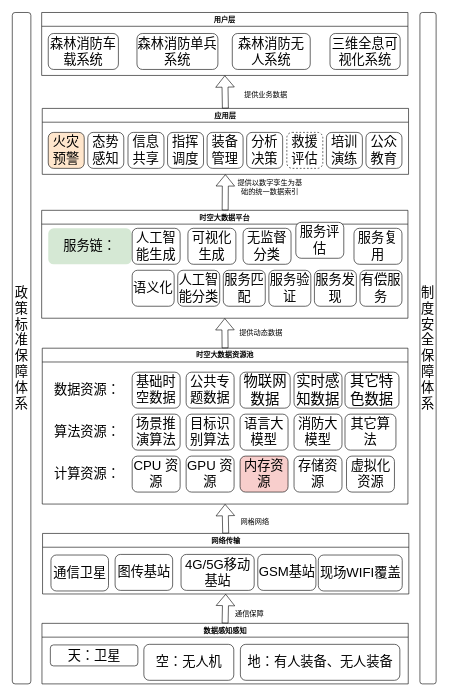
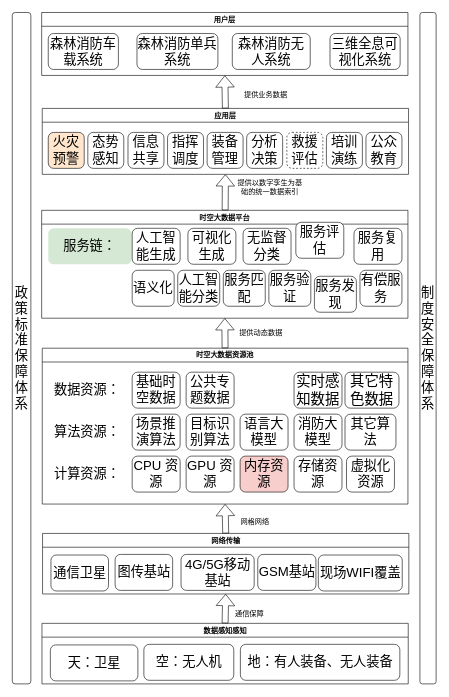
(336, 288) -> (336, 294)
(265, 390) -> none
(94, 656) -> (94, 663)
